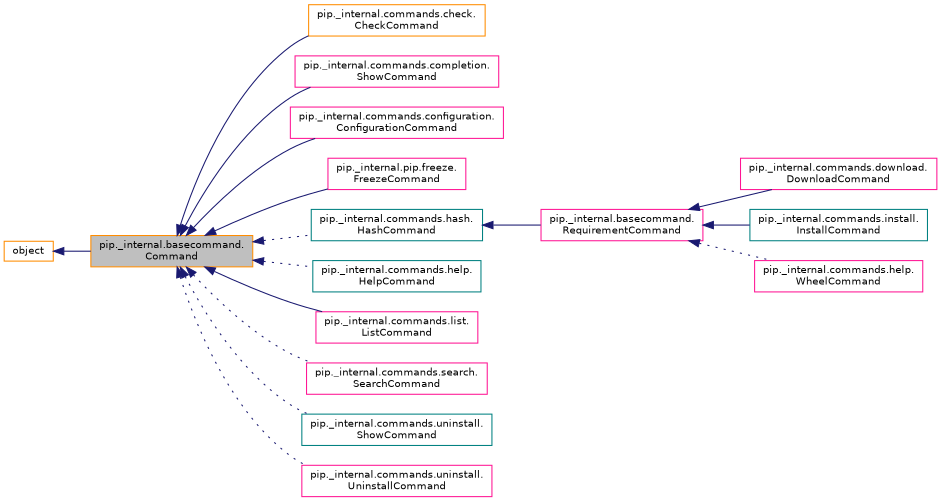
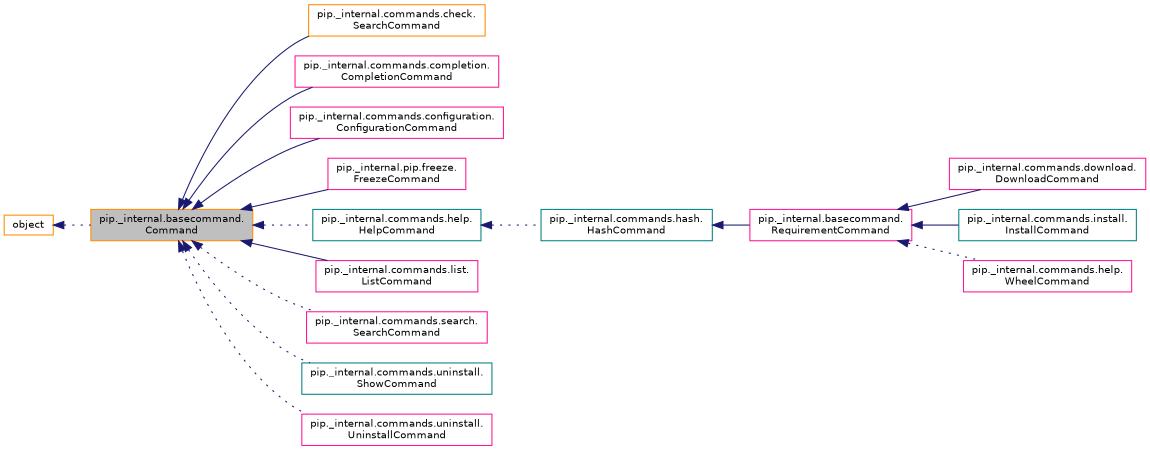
(397, 20) -> (397, 20)
(397, 72) -> (397, 72)
(287, 238) -> (516, 225)
(77, 251) -> (77, 225)
